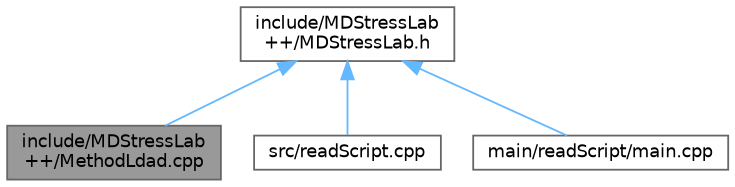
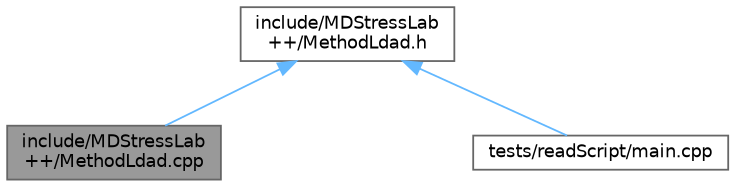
(347, 34) -> (347, 34)
(347, 153) -> none
(601, 153) -> (601, 153)
